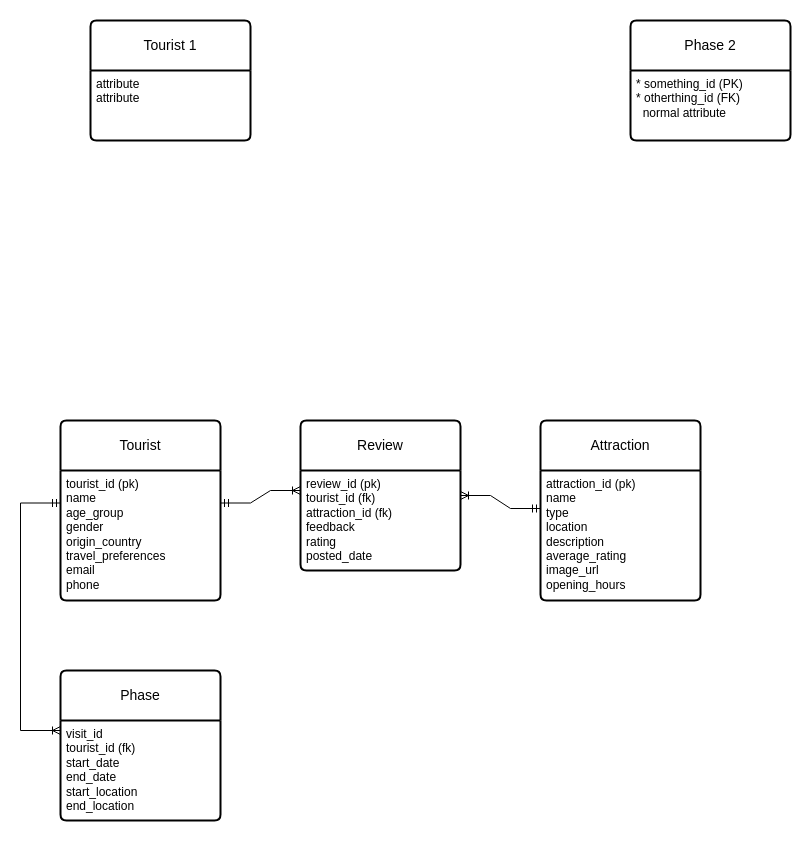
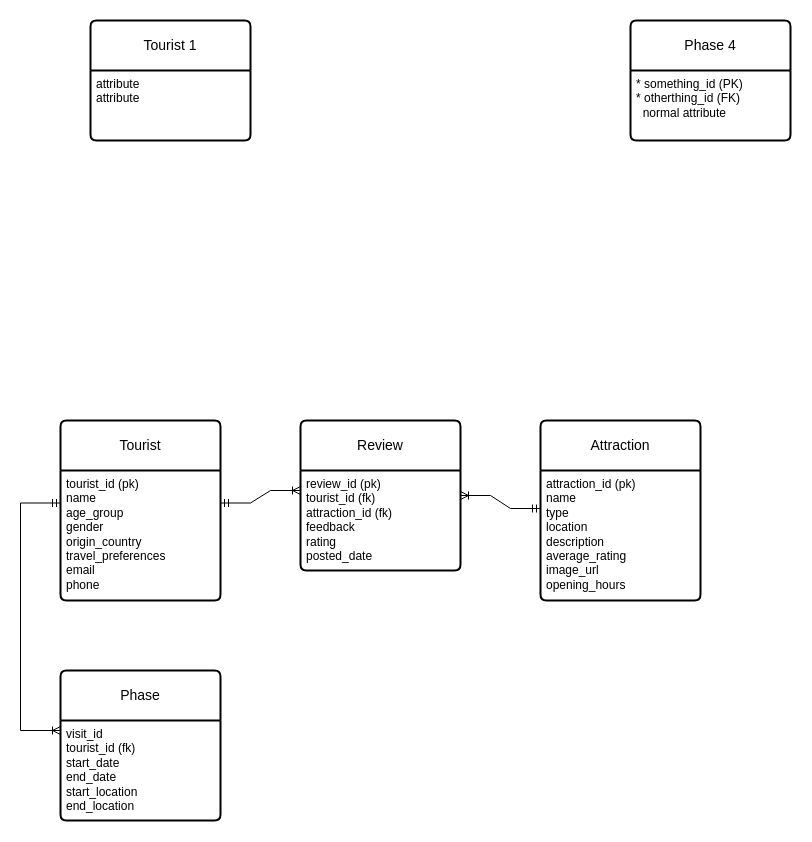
(711, 46) -> (711, 46)
